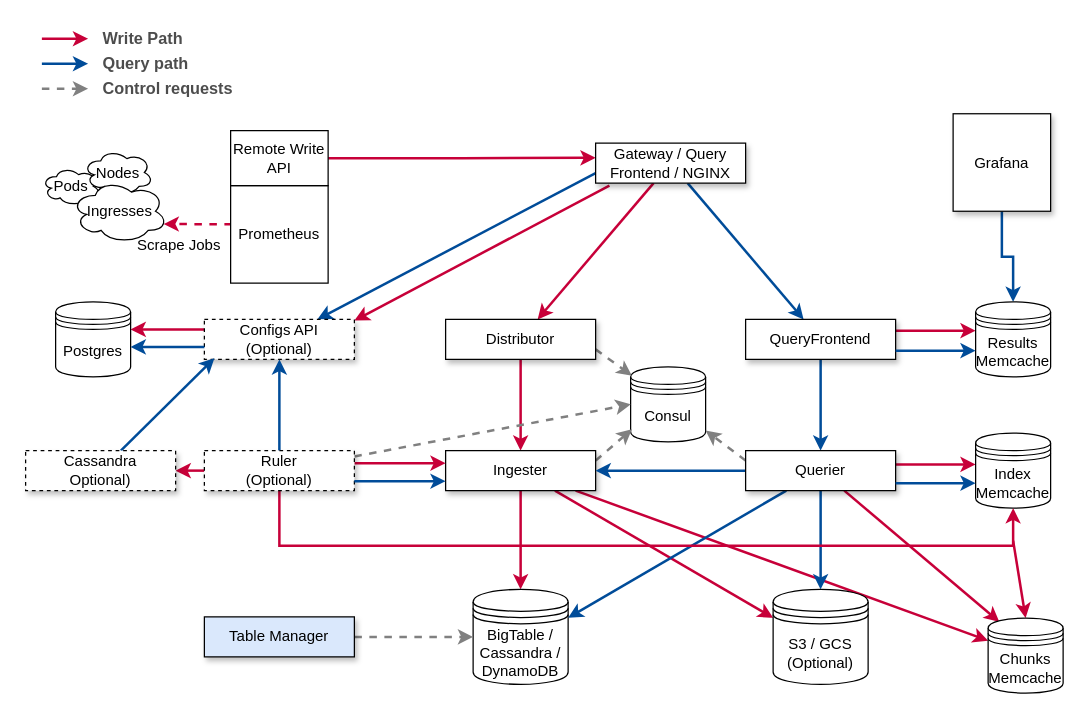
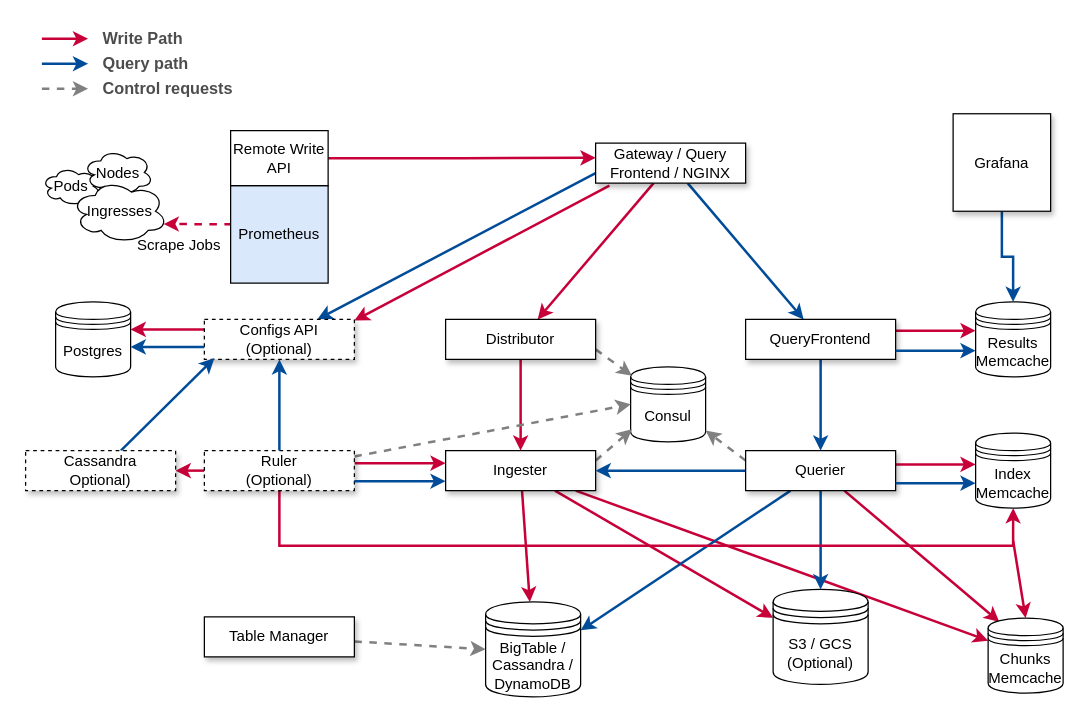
(279, 234) -> (279, 234)
(279, 637) -> (279, 637)
(521, 637) -> (533, 649)
